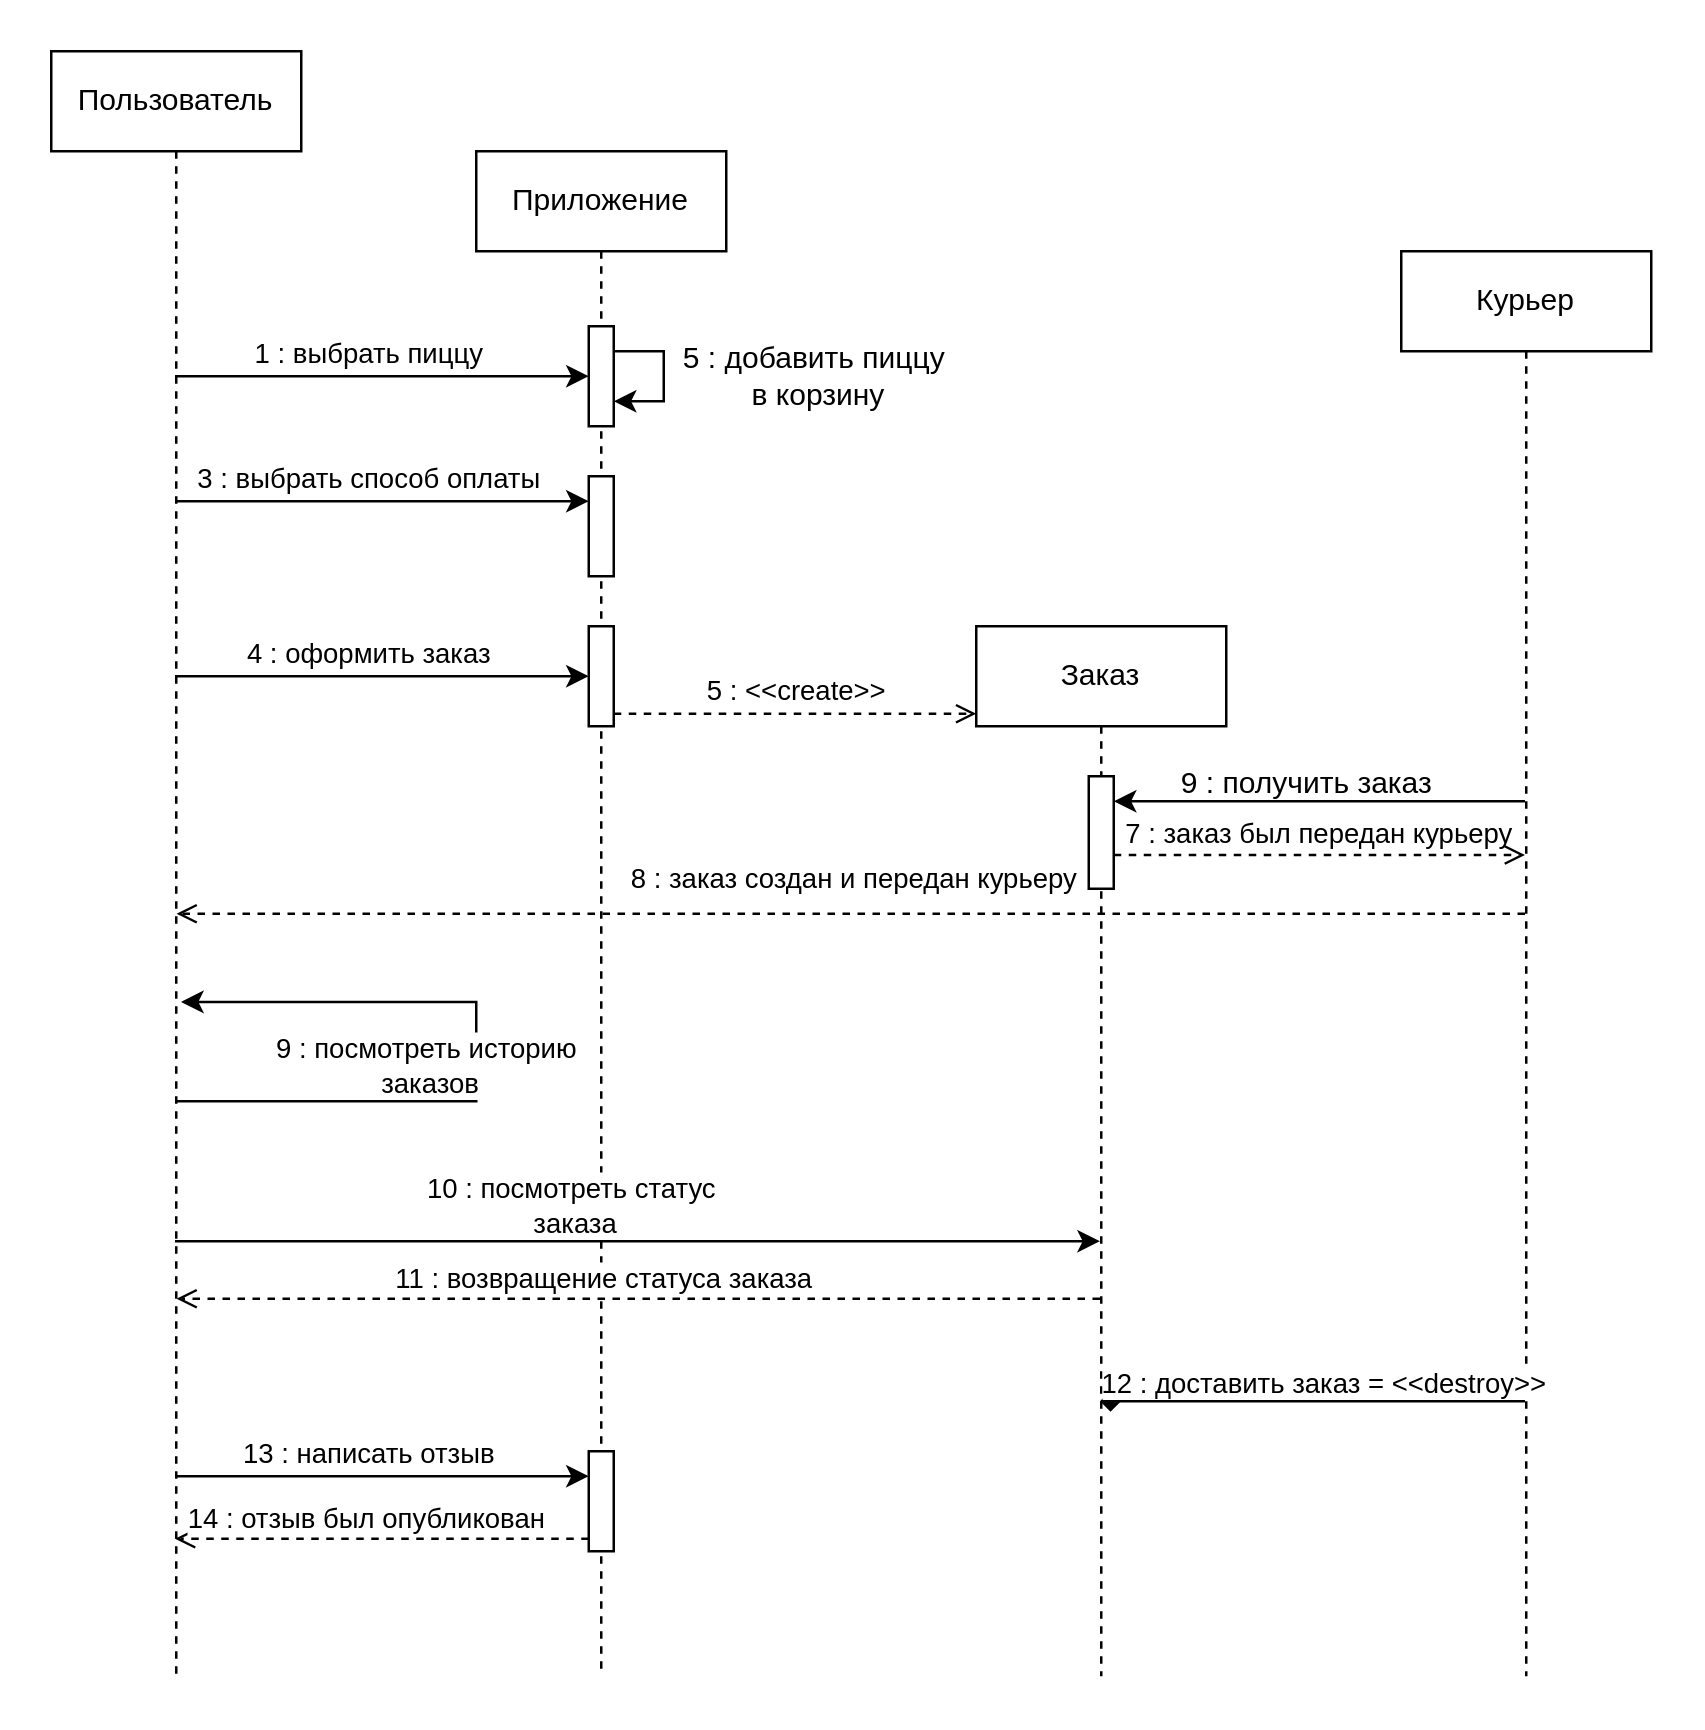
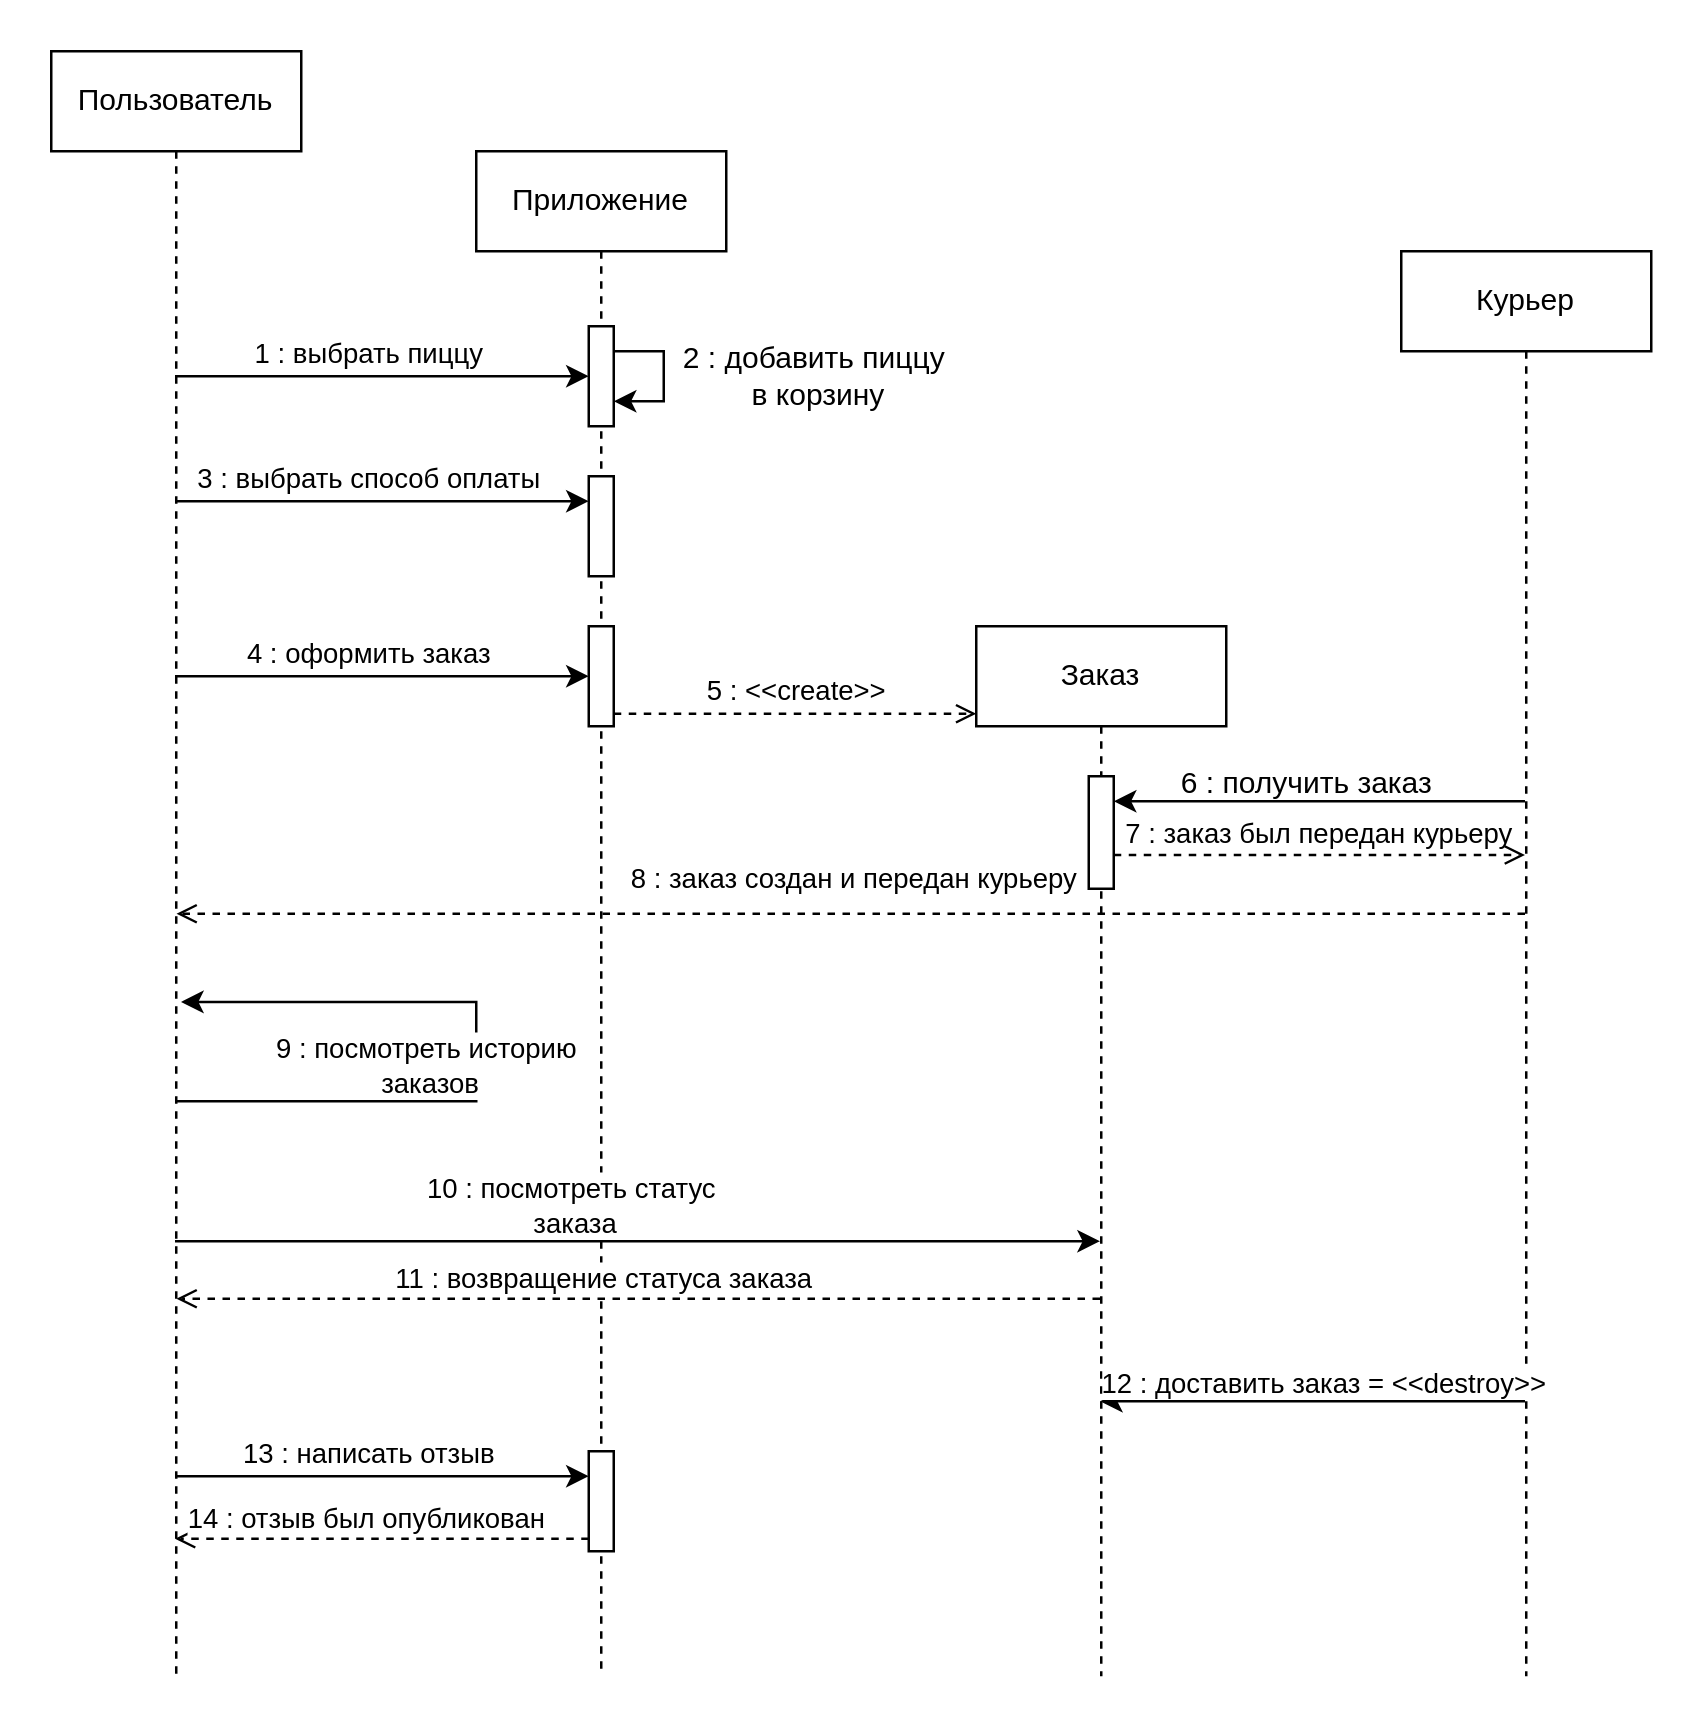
(815, 376) -> (815, 376)
(1308, 784) -> (1308, 784)
(1120, 1401) -> (1119, 1401)
